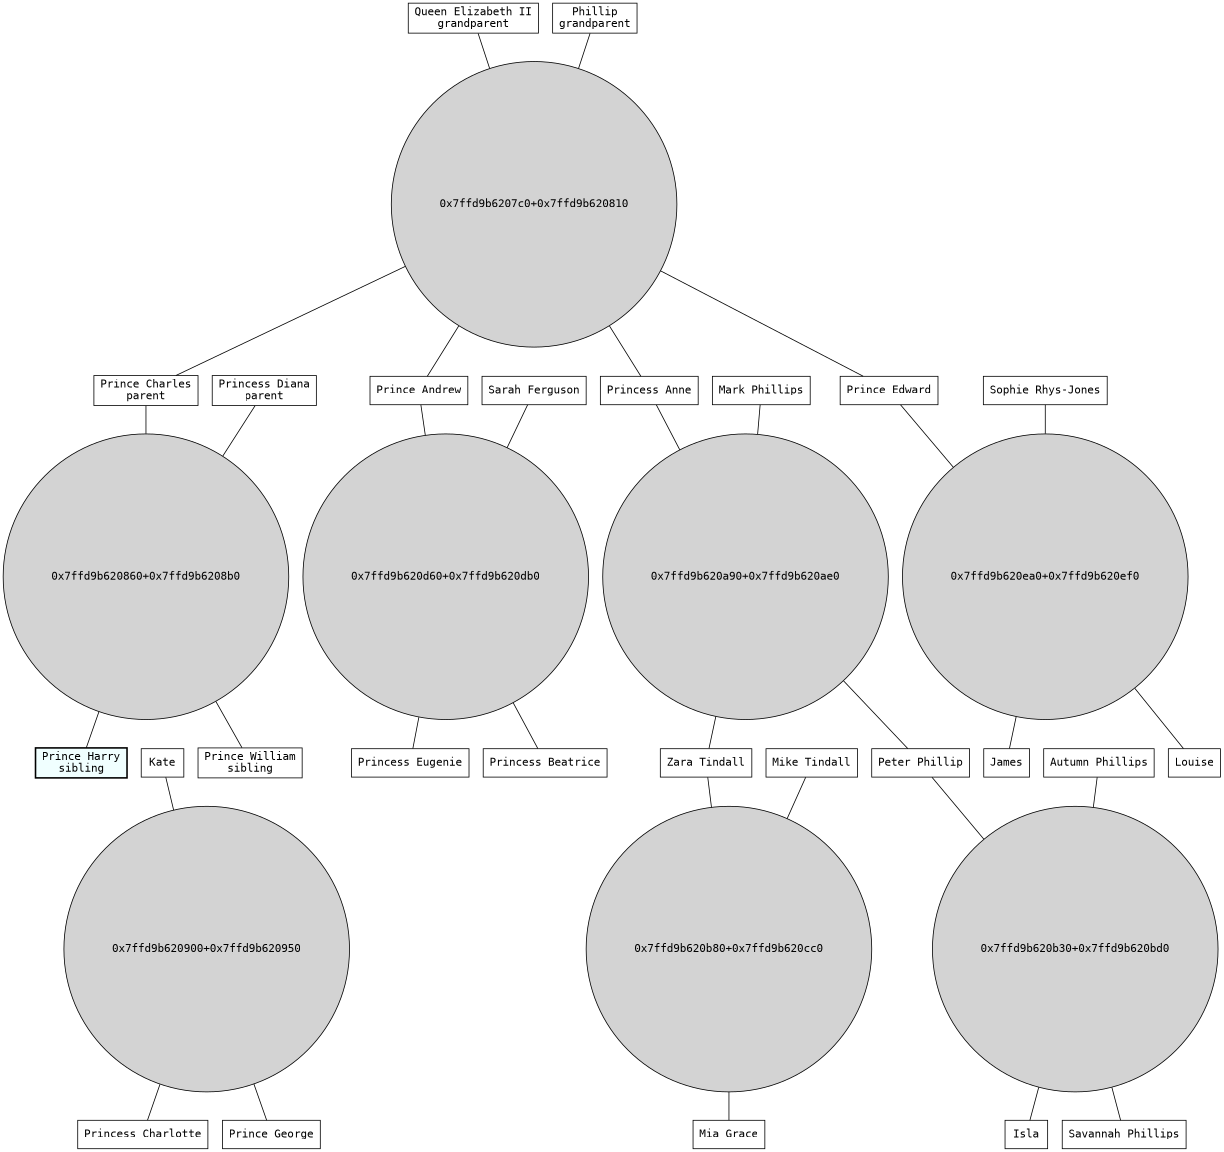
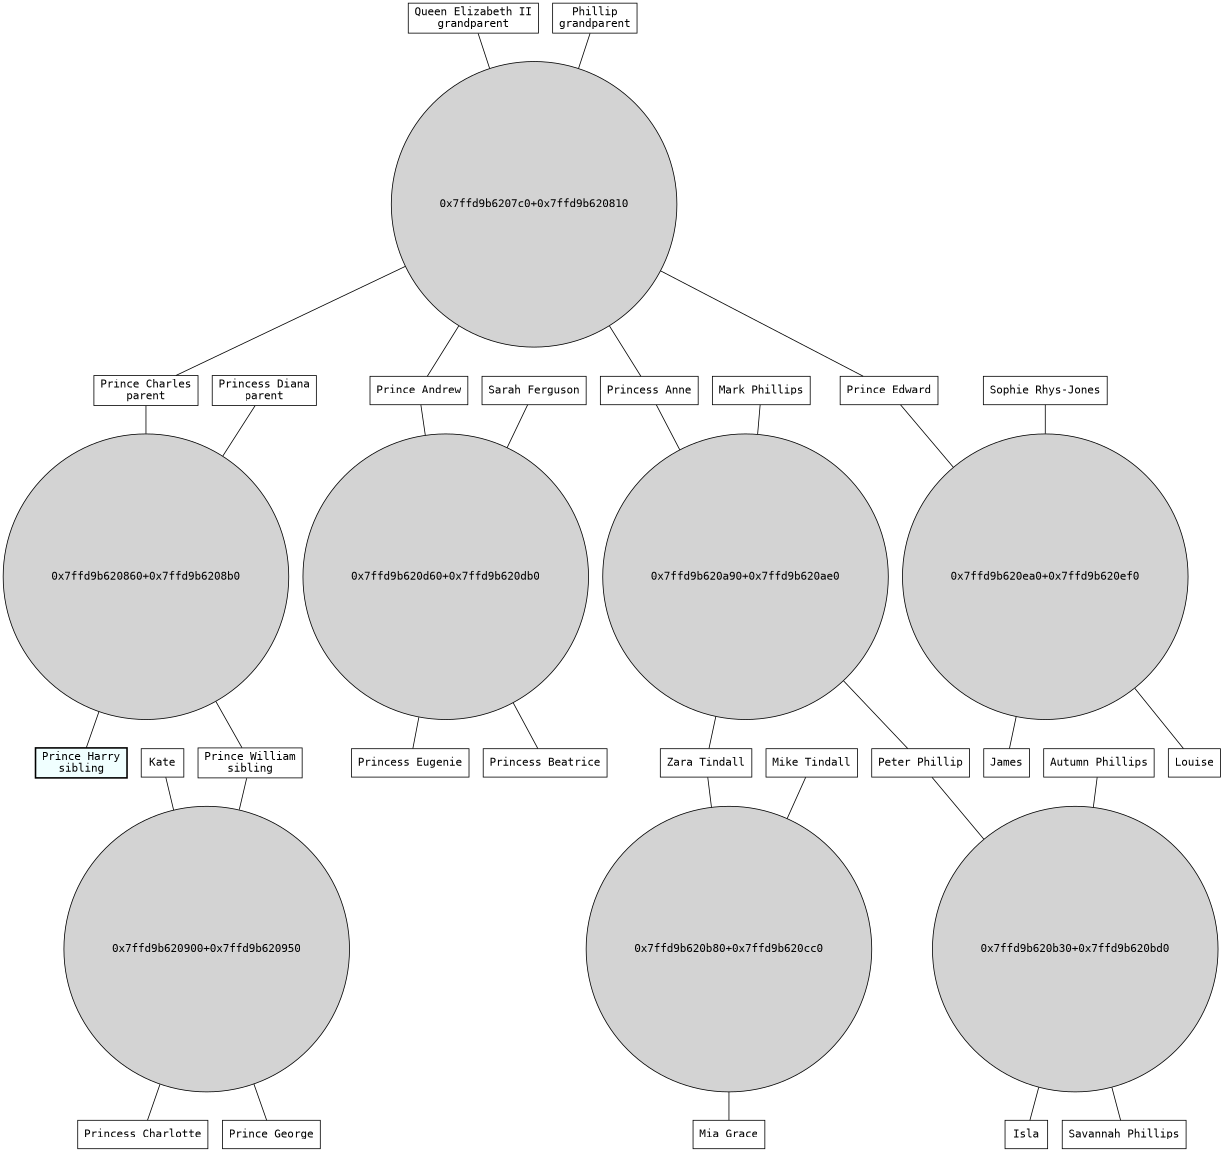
none -> (243, 794)
